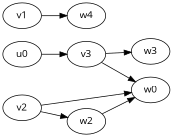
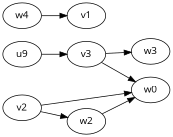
(51, 16) -> (51, 16)
(22, 54) -> (22, 54)
